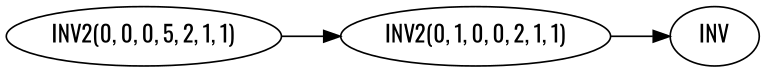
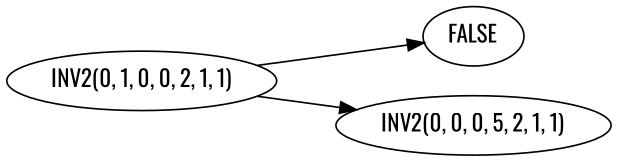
(302, 36) -> (298, 102)
(715, 36) -> (474, 36)
